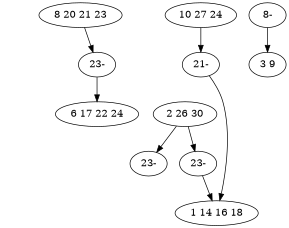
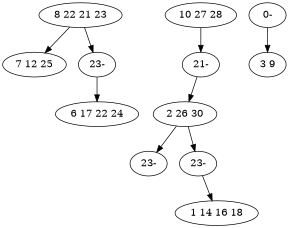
(81, 15) -> (81, 15)
(201, 15) -> (201, 15)
(268, 15) -> (268, 15)
none -> (34, 65)
(227, 133) -> (194, 86)
